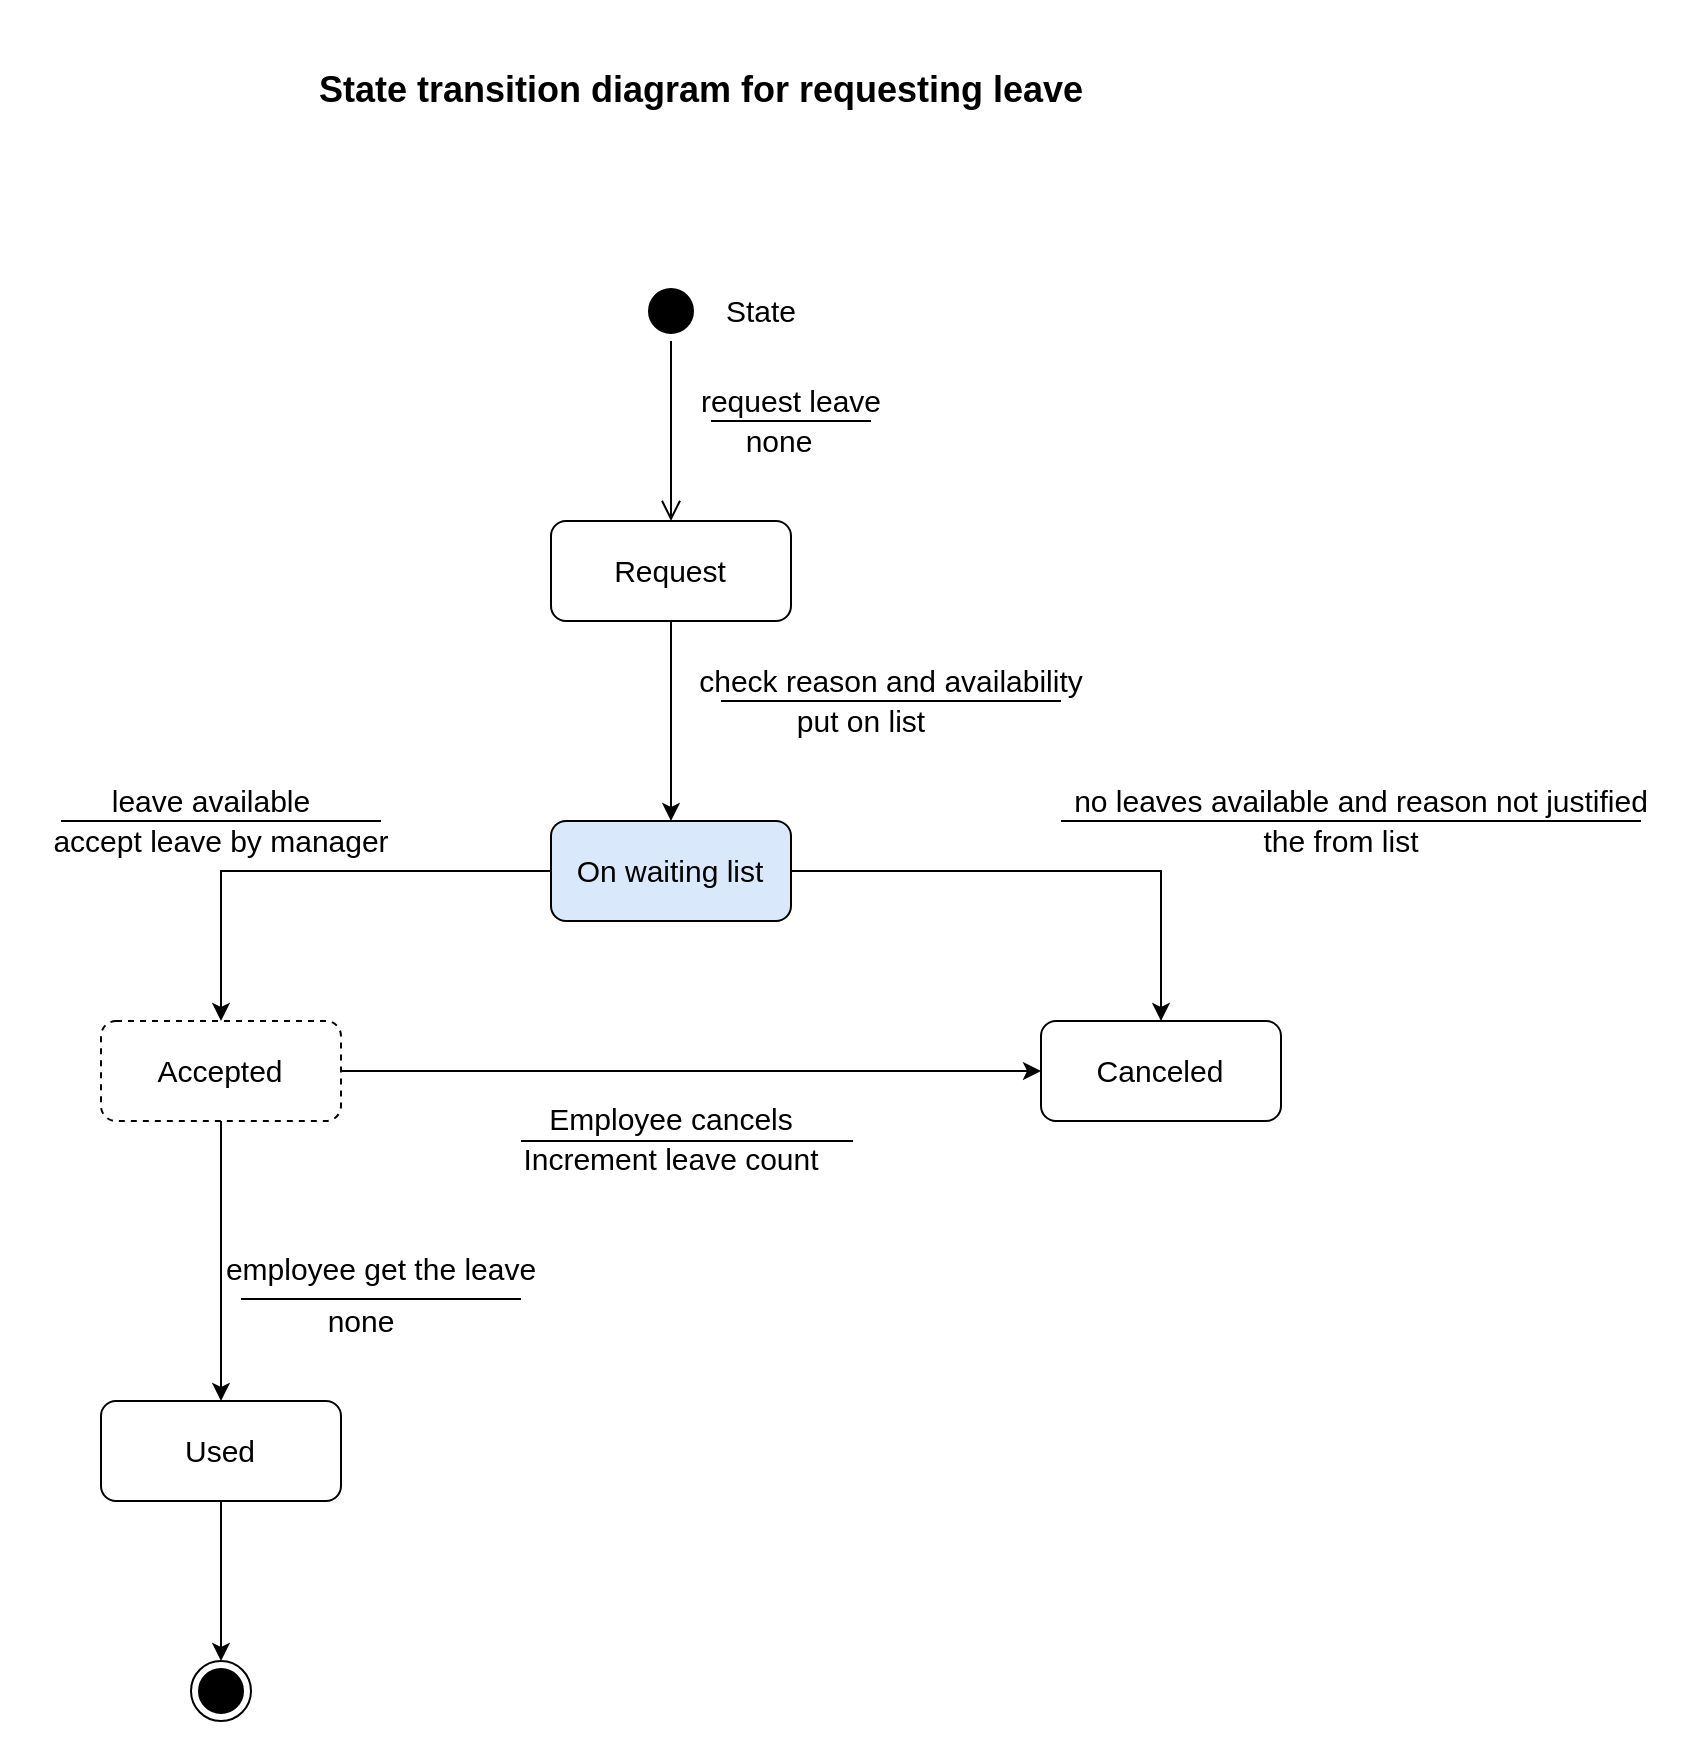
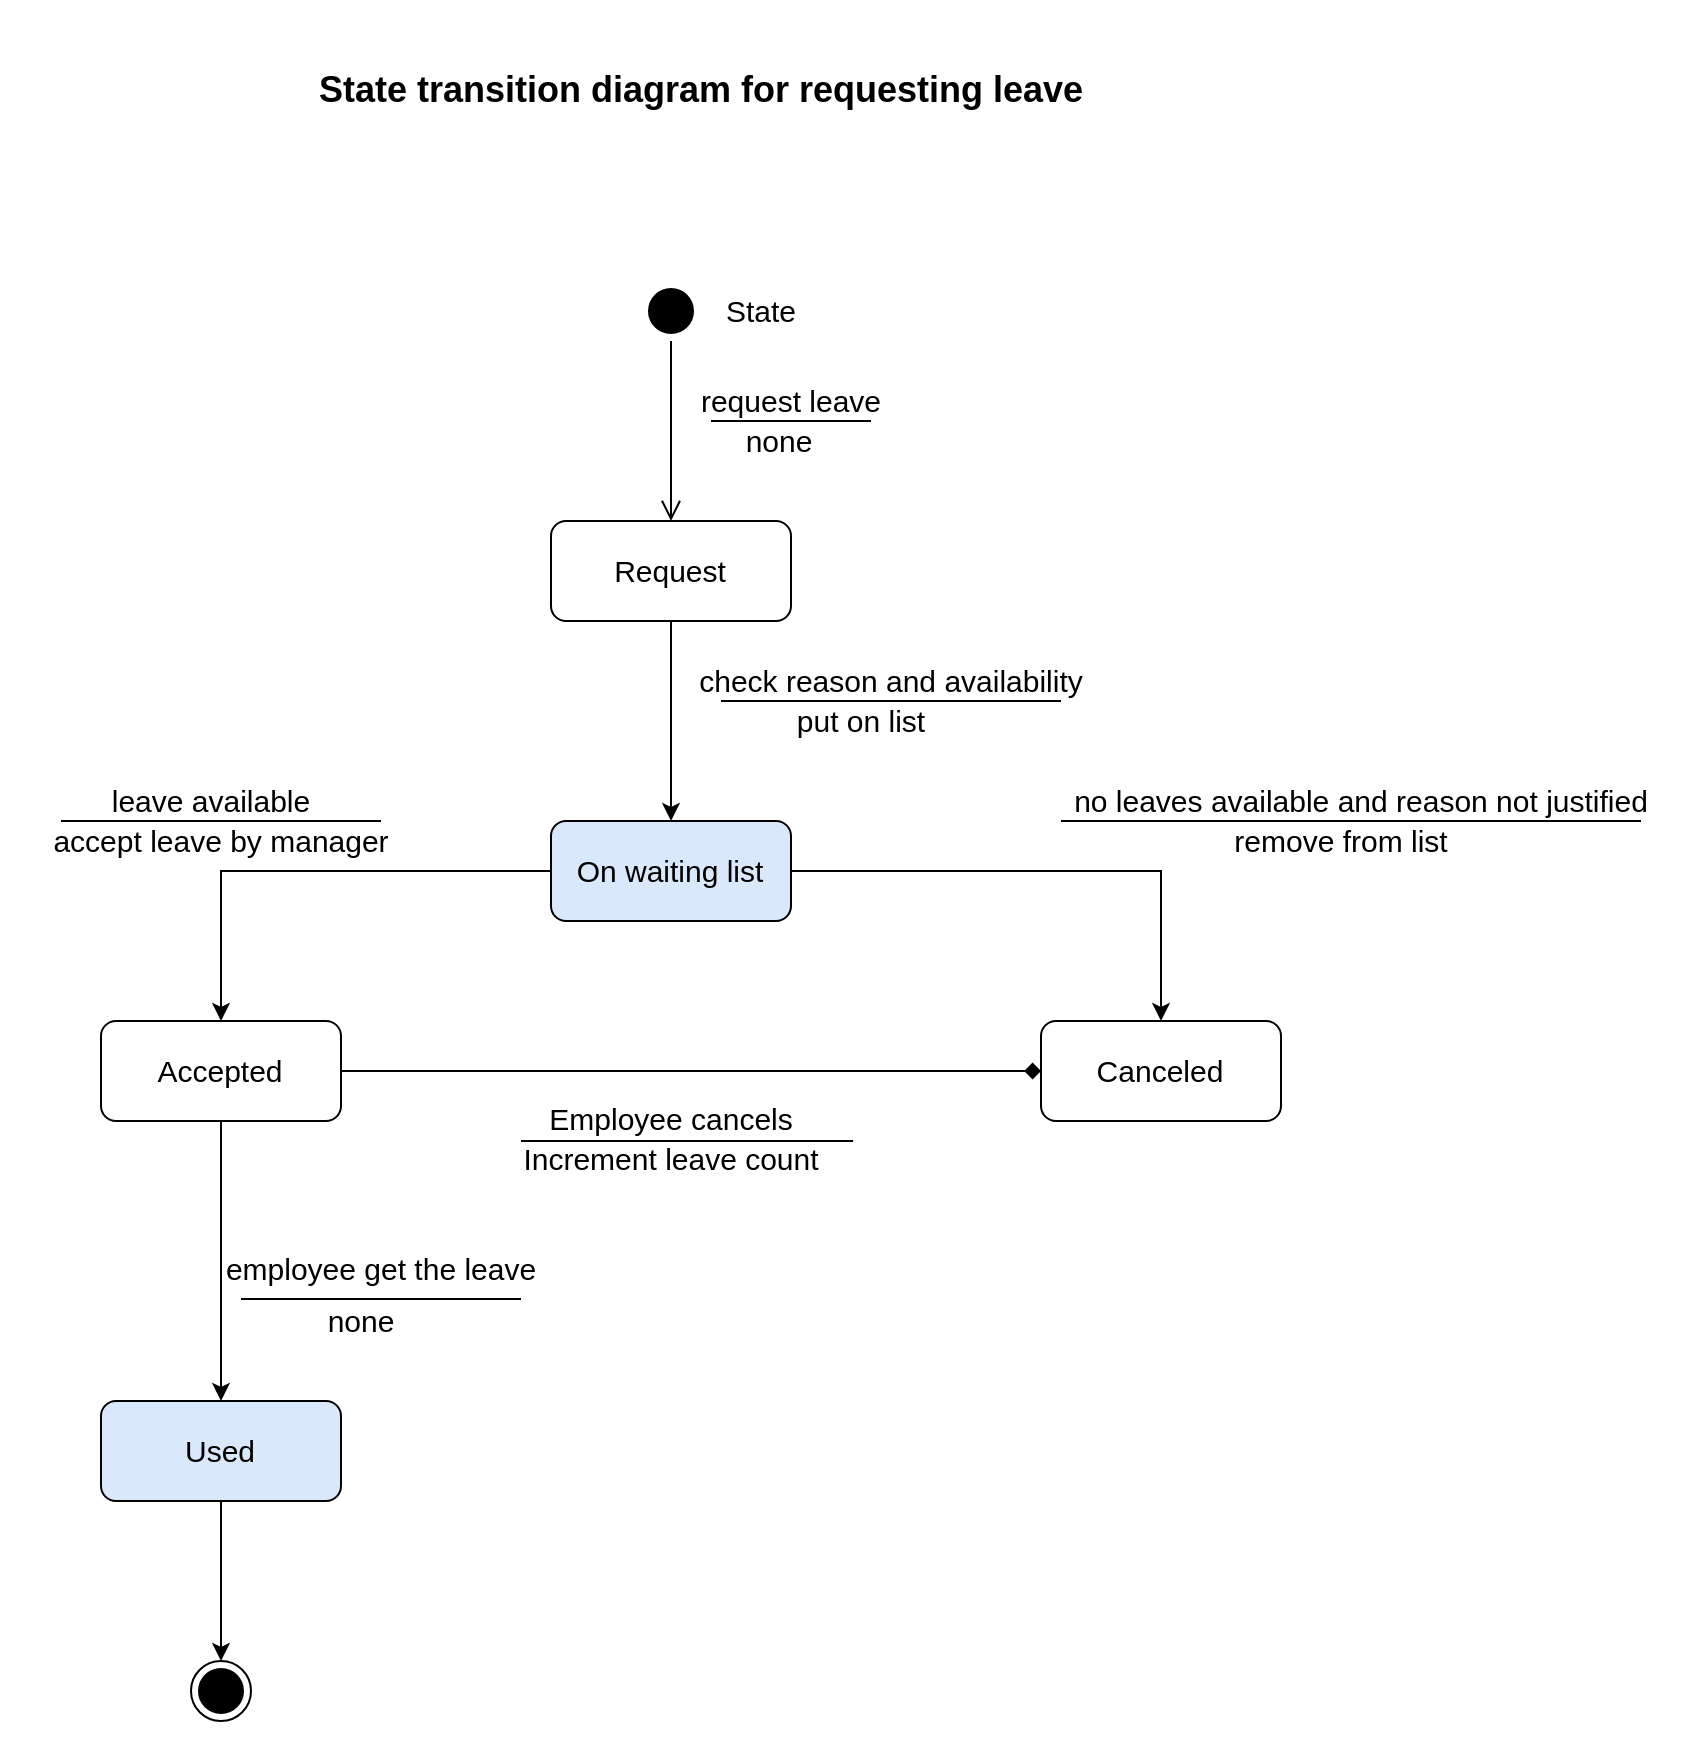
(1342, 841) -> (1342, 841)
(221, 1071) -> (221, 1071)
(1026, 1071) -> (1025, 1071)
(221, 1451) -> (221, 1451)
